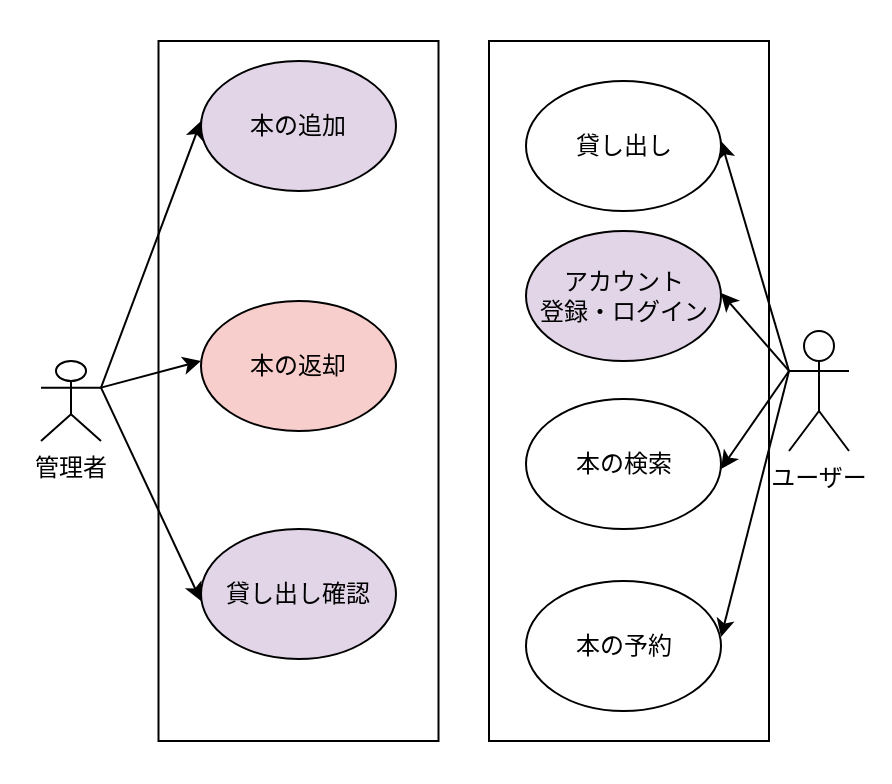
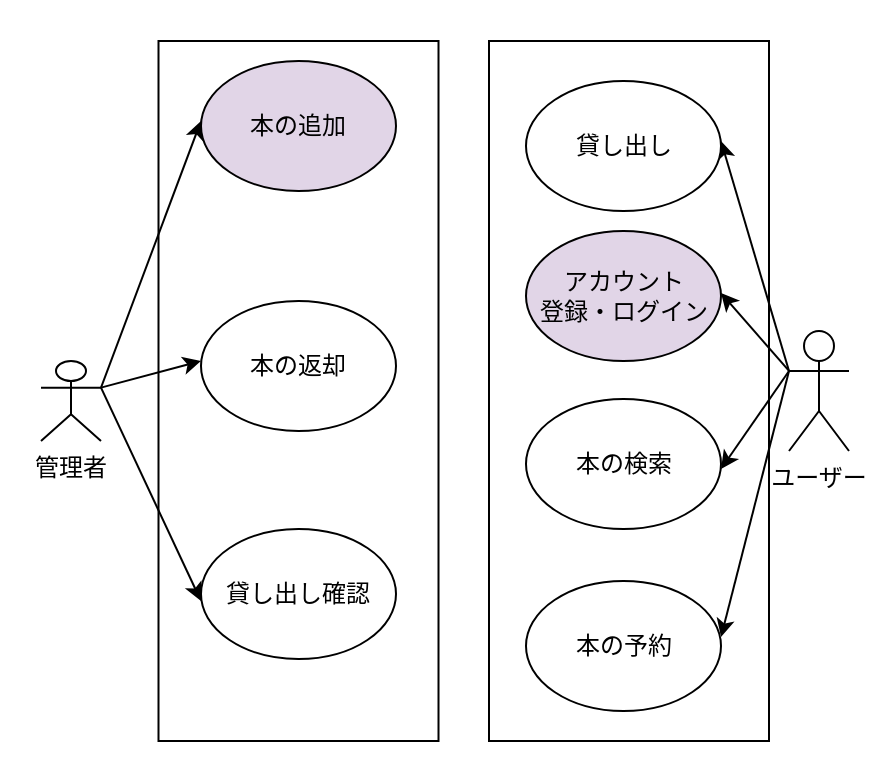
(299, 366) -> (299, 366)
(299, 594) -> (299, 594)
